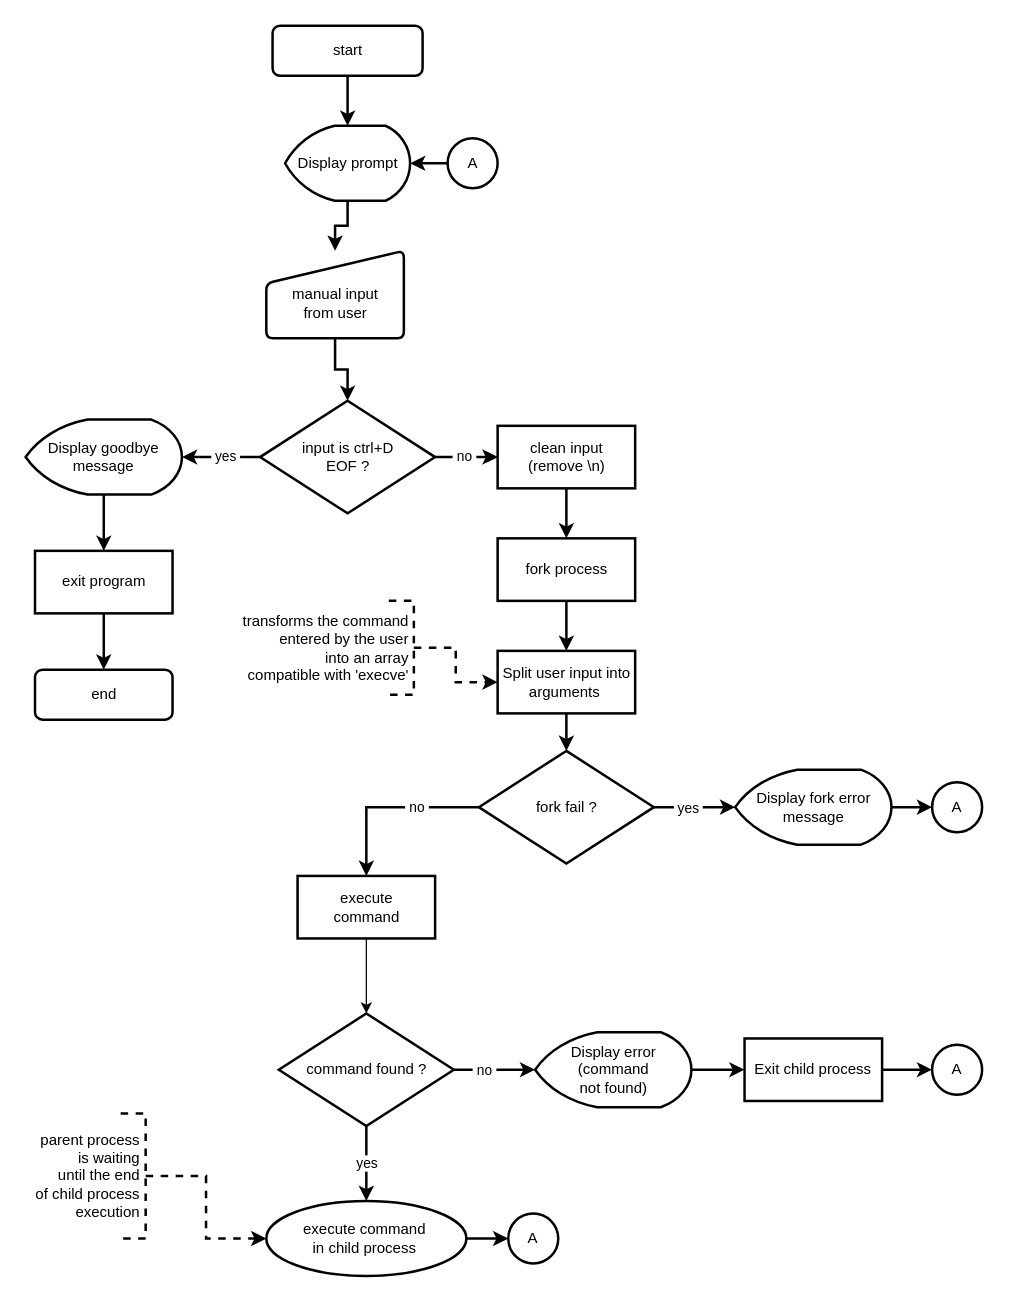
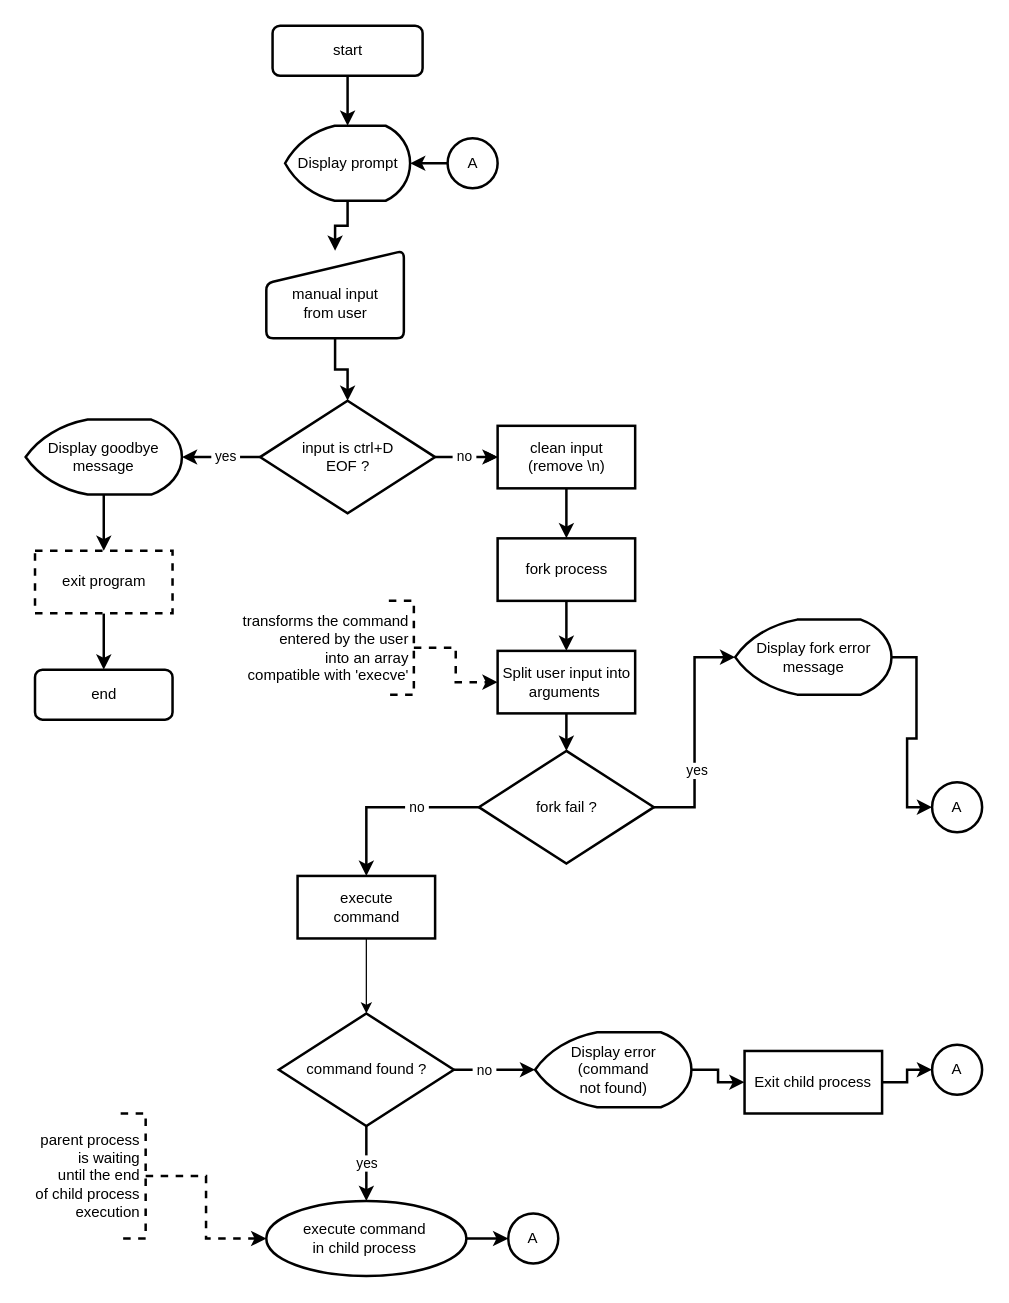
(104, 582) -> (104, 582)
(813, 807) -> (813, 657)
(813, 1069) -> (813, 1082)
